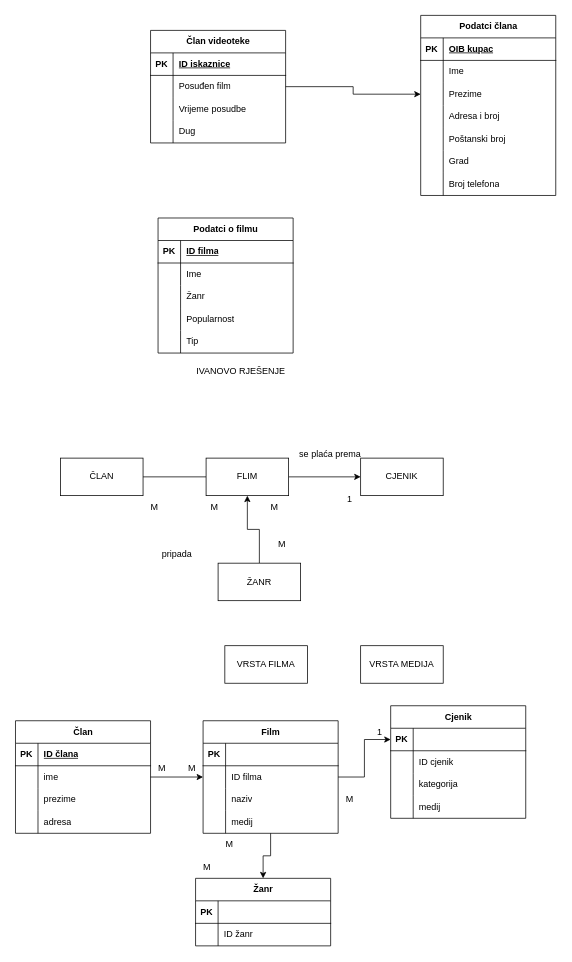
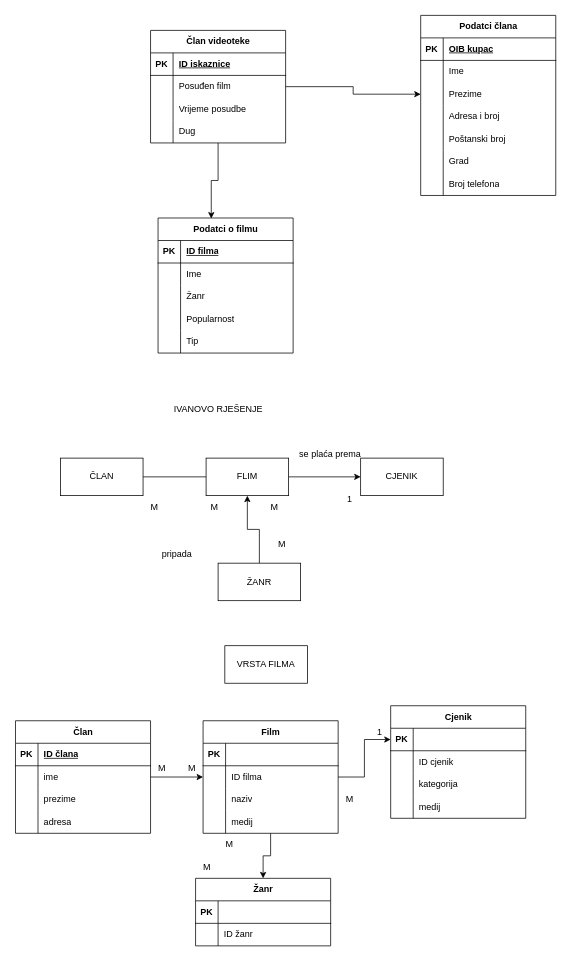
none -> (211, 192)
(240, 372) -> (218, 409)
(402, 664) -> none
